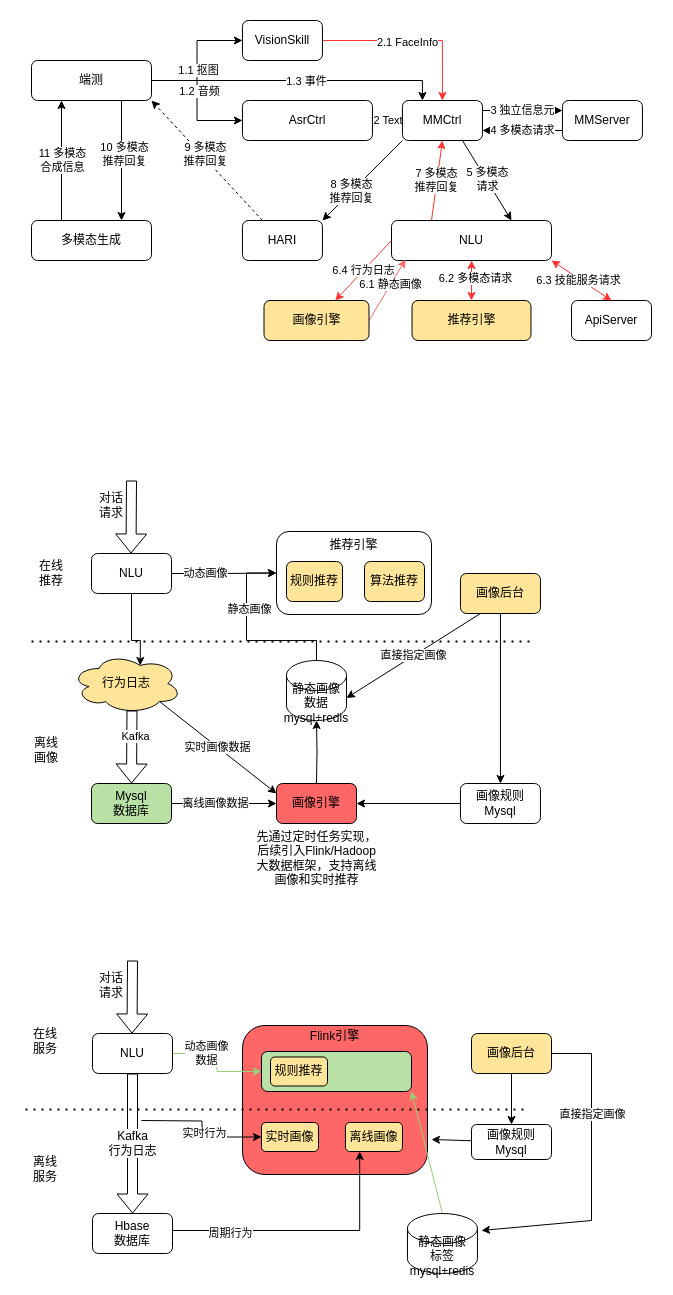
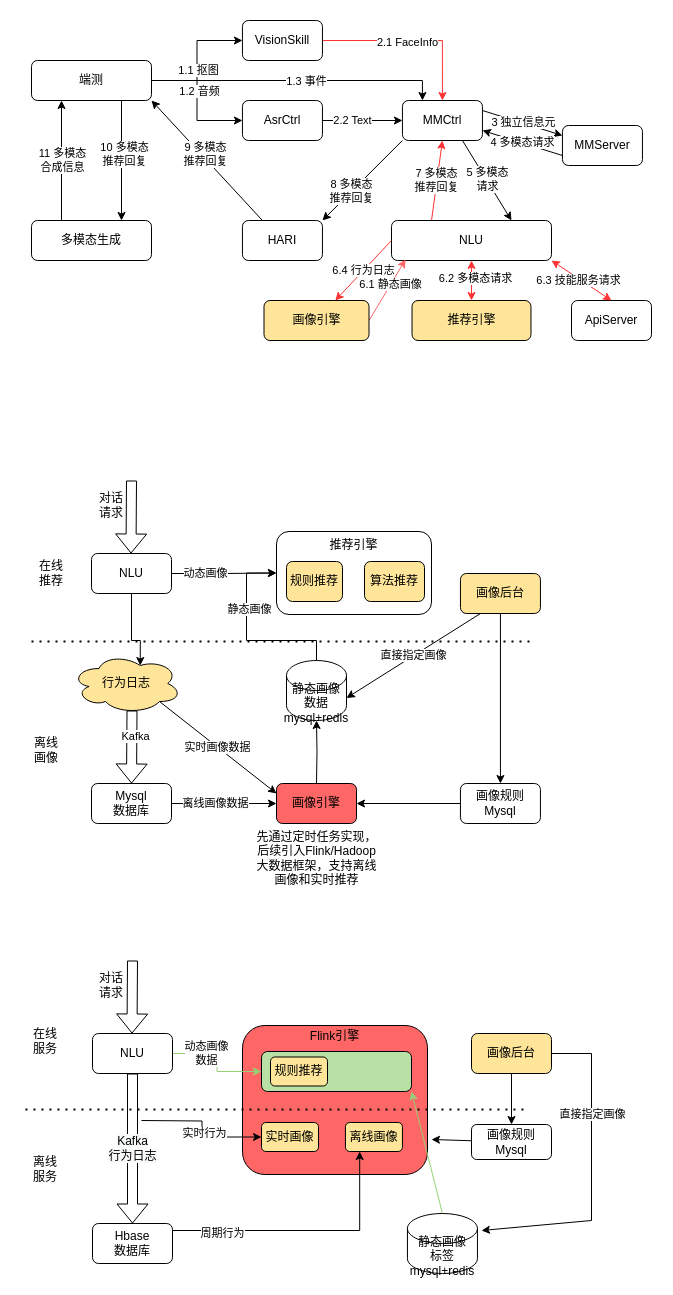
(307, 121) -> (282, 121)
(602, 121) -> (602, 146)
(237, 193) -> (237, 193)
(132, 804) -> (132, 804)
(133, 1234) -> (133, 1244)
